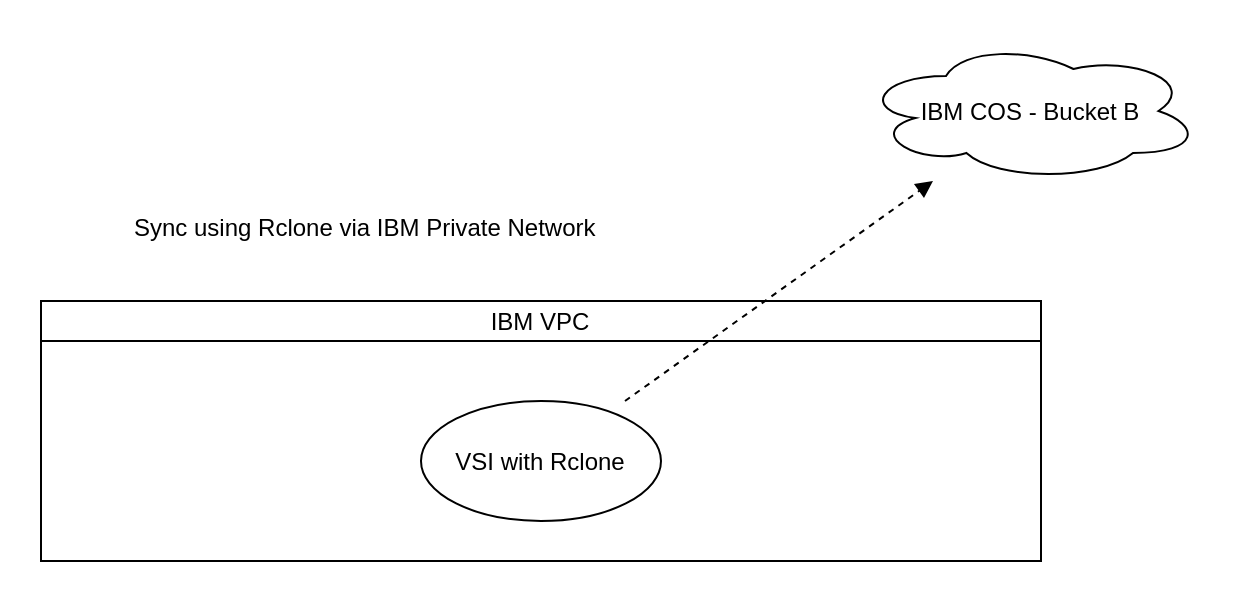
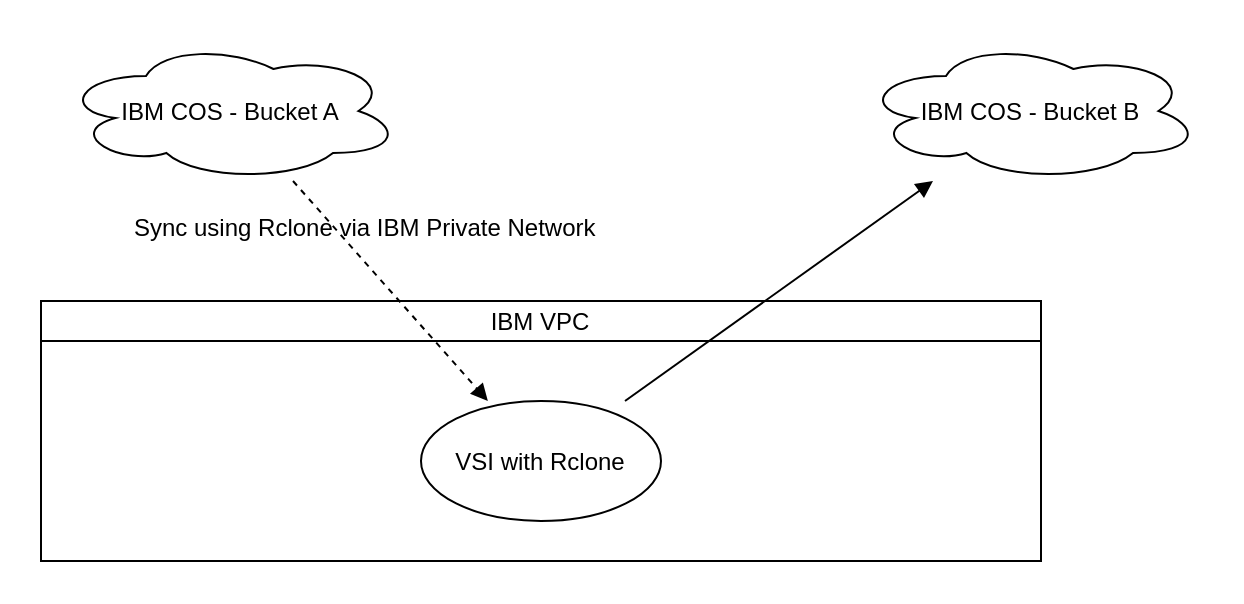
none -> (231, 111)
none -> (385, 285)
(773, 295) -> (773, 295)
